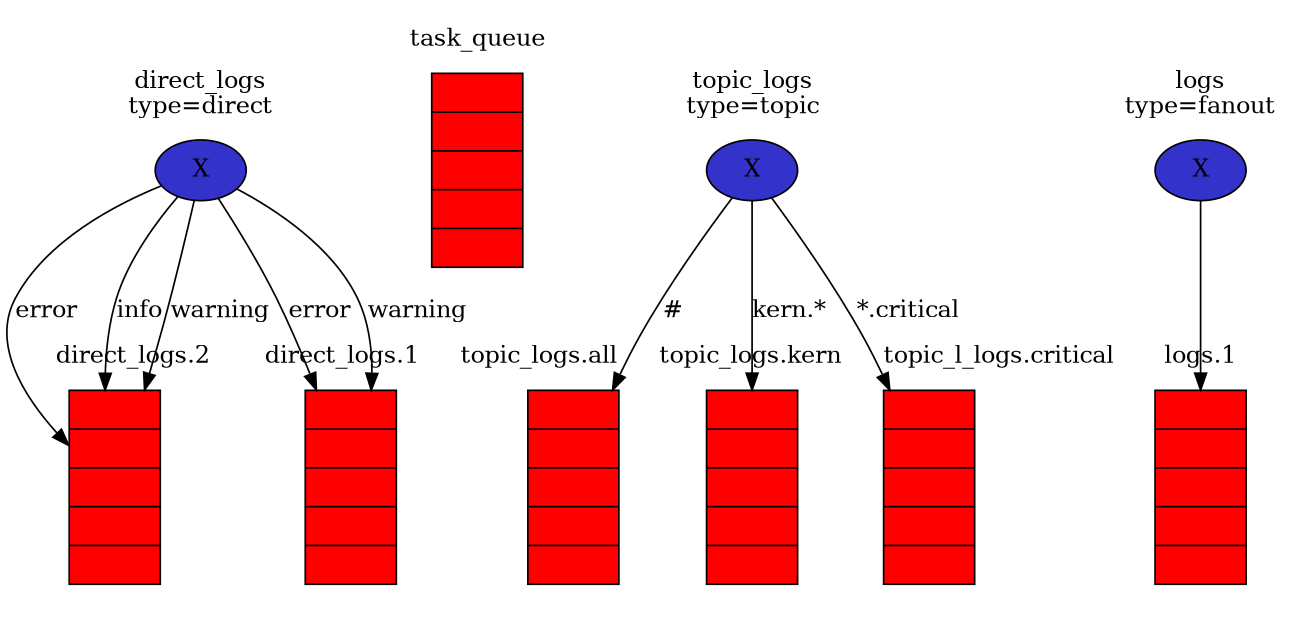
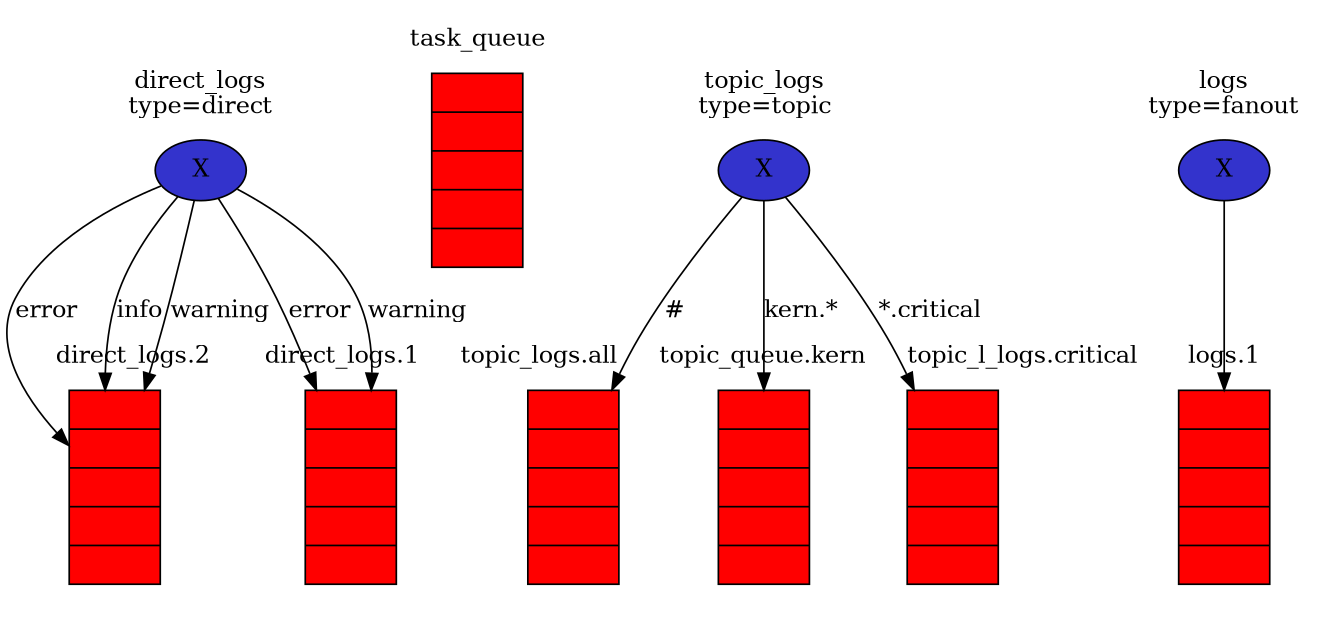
(751, 357) -> (763, 357)
